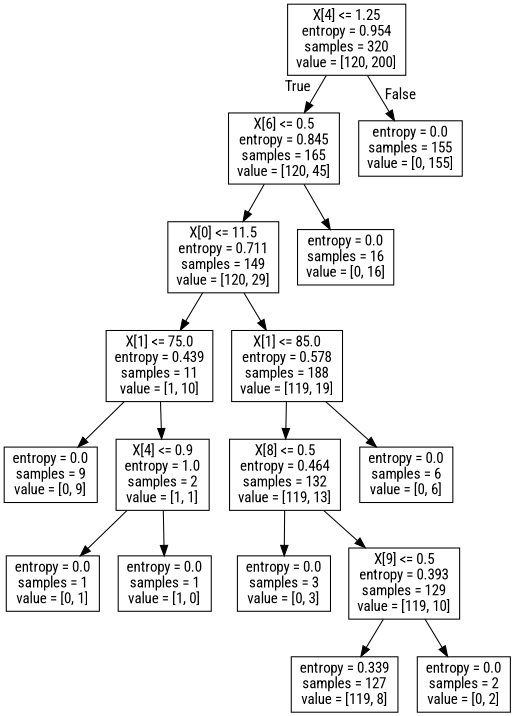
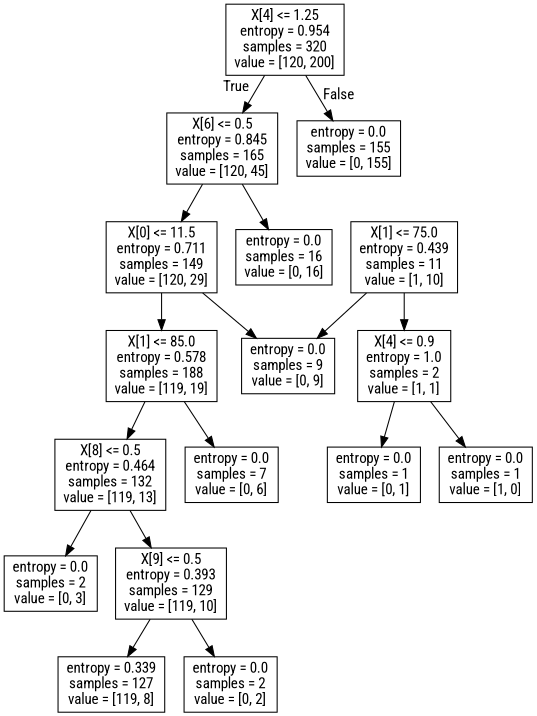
(194, 307) -> (225, 312)
(406, 475) -> (232, 475)
(284, 584) -> (51, 584)
